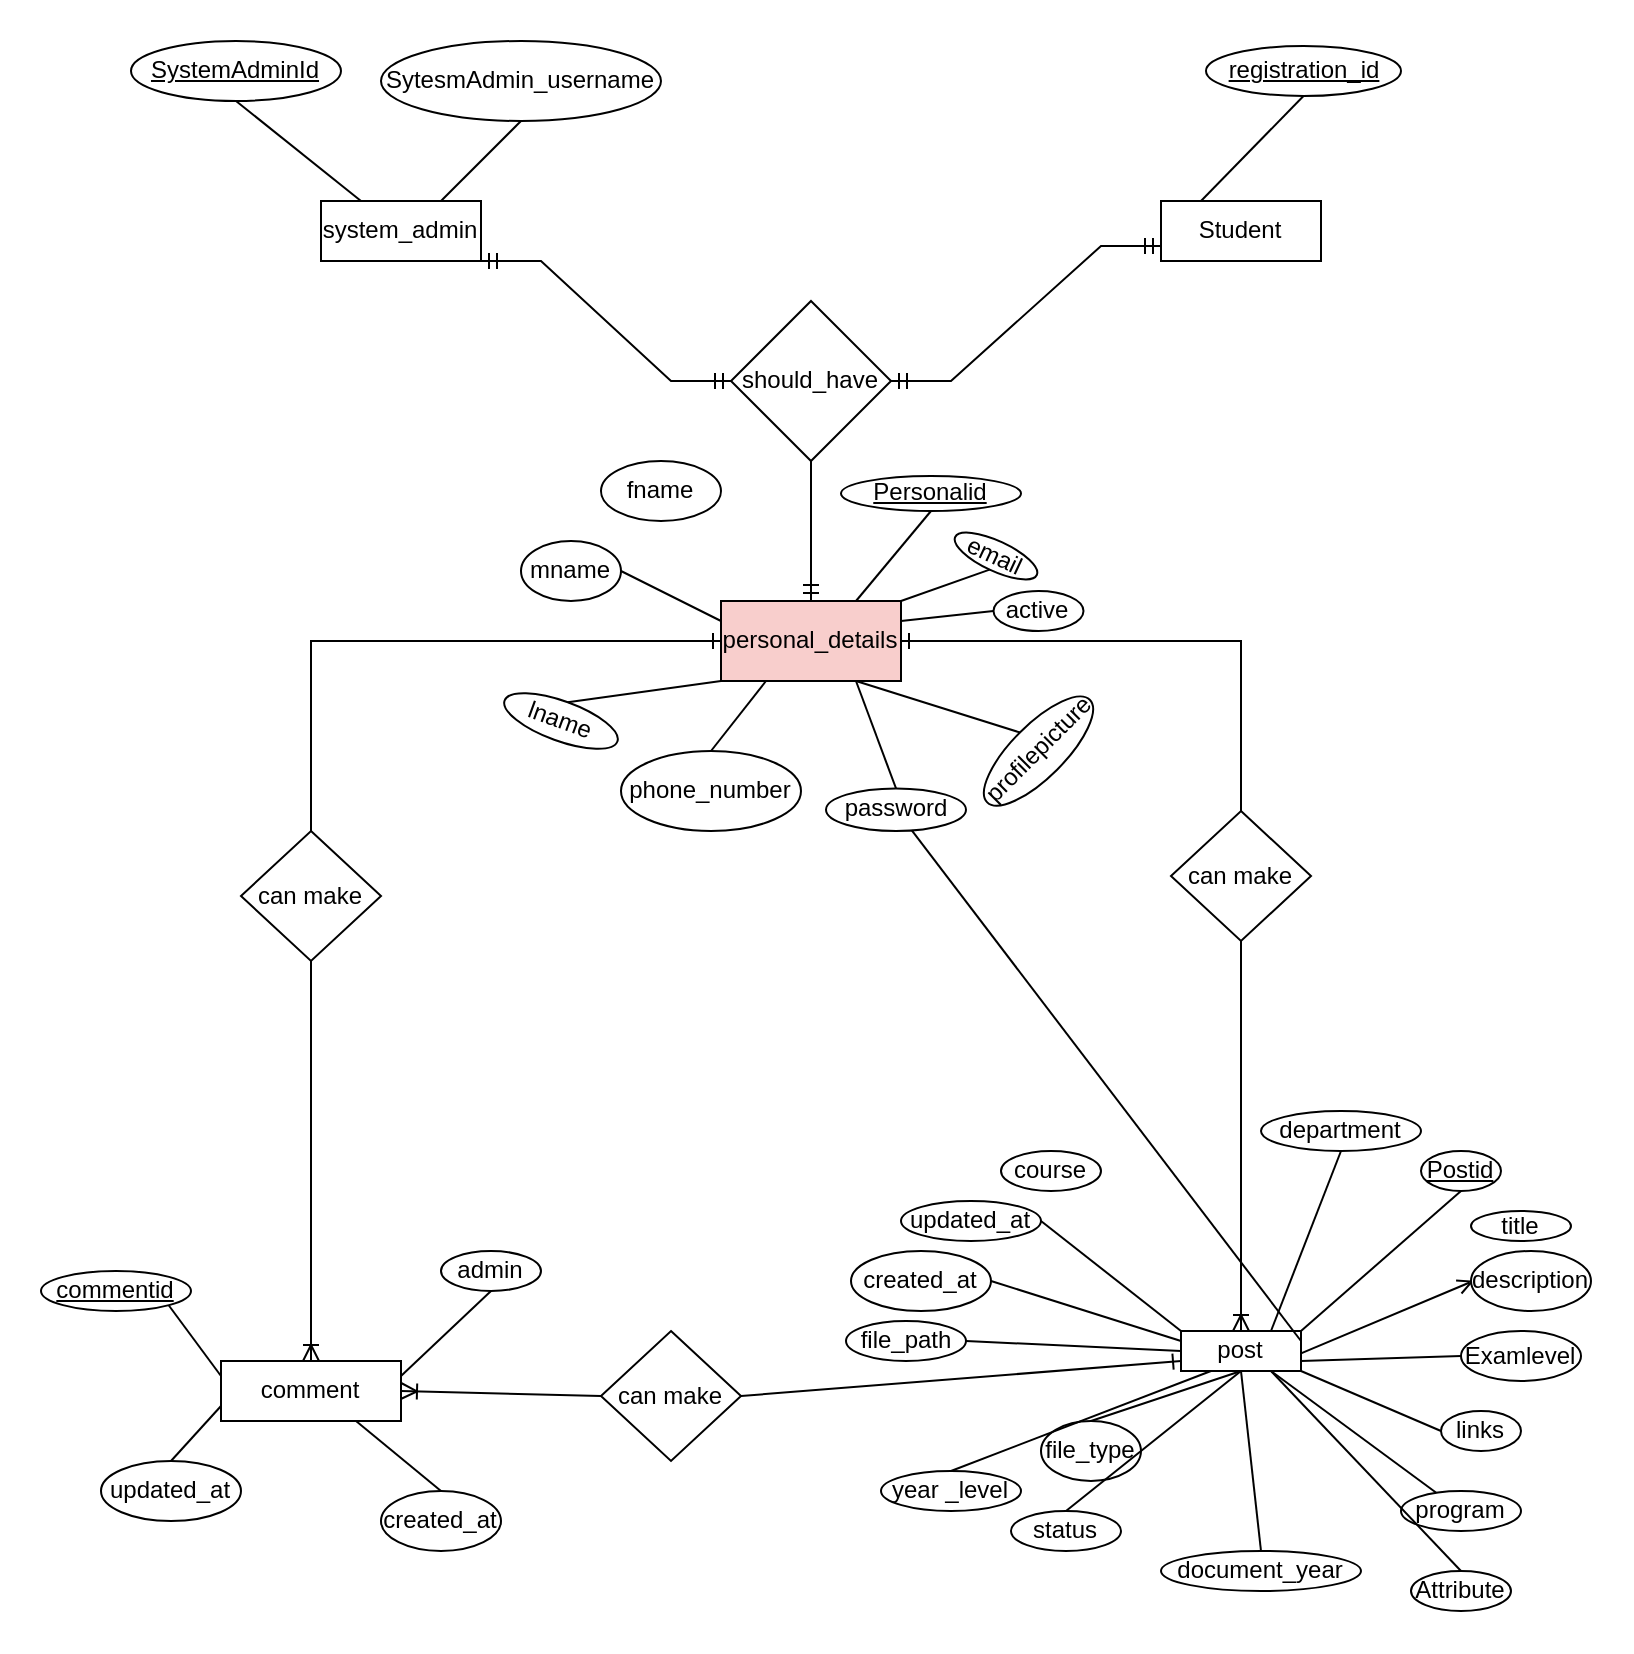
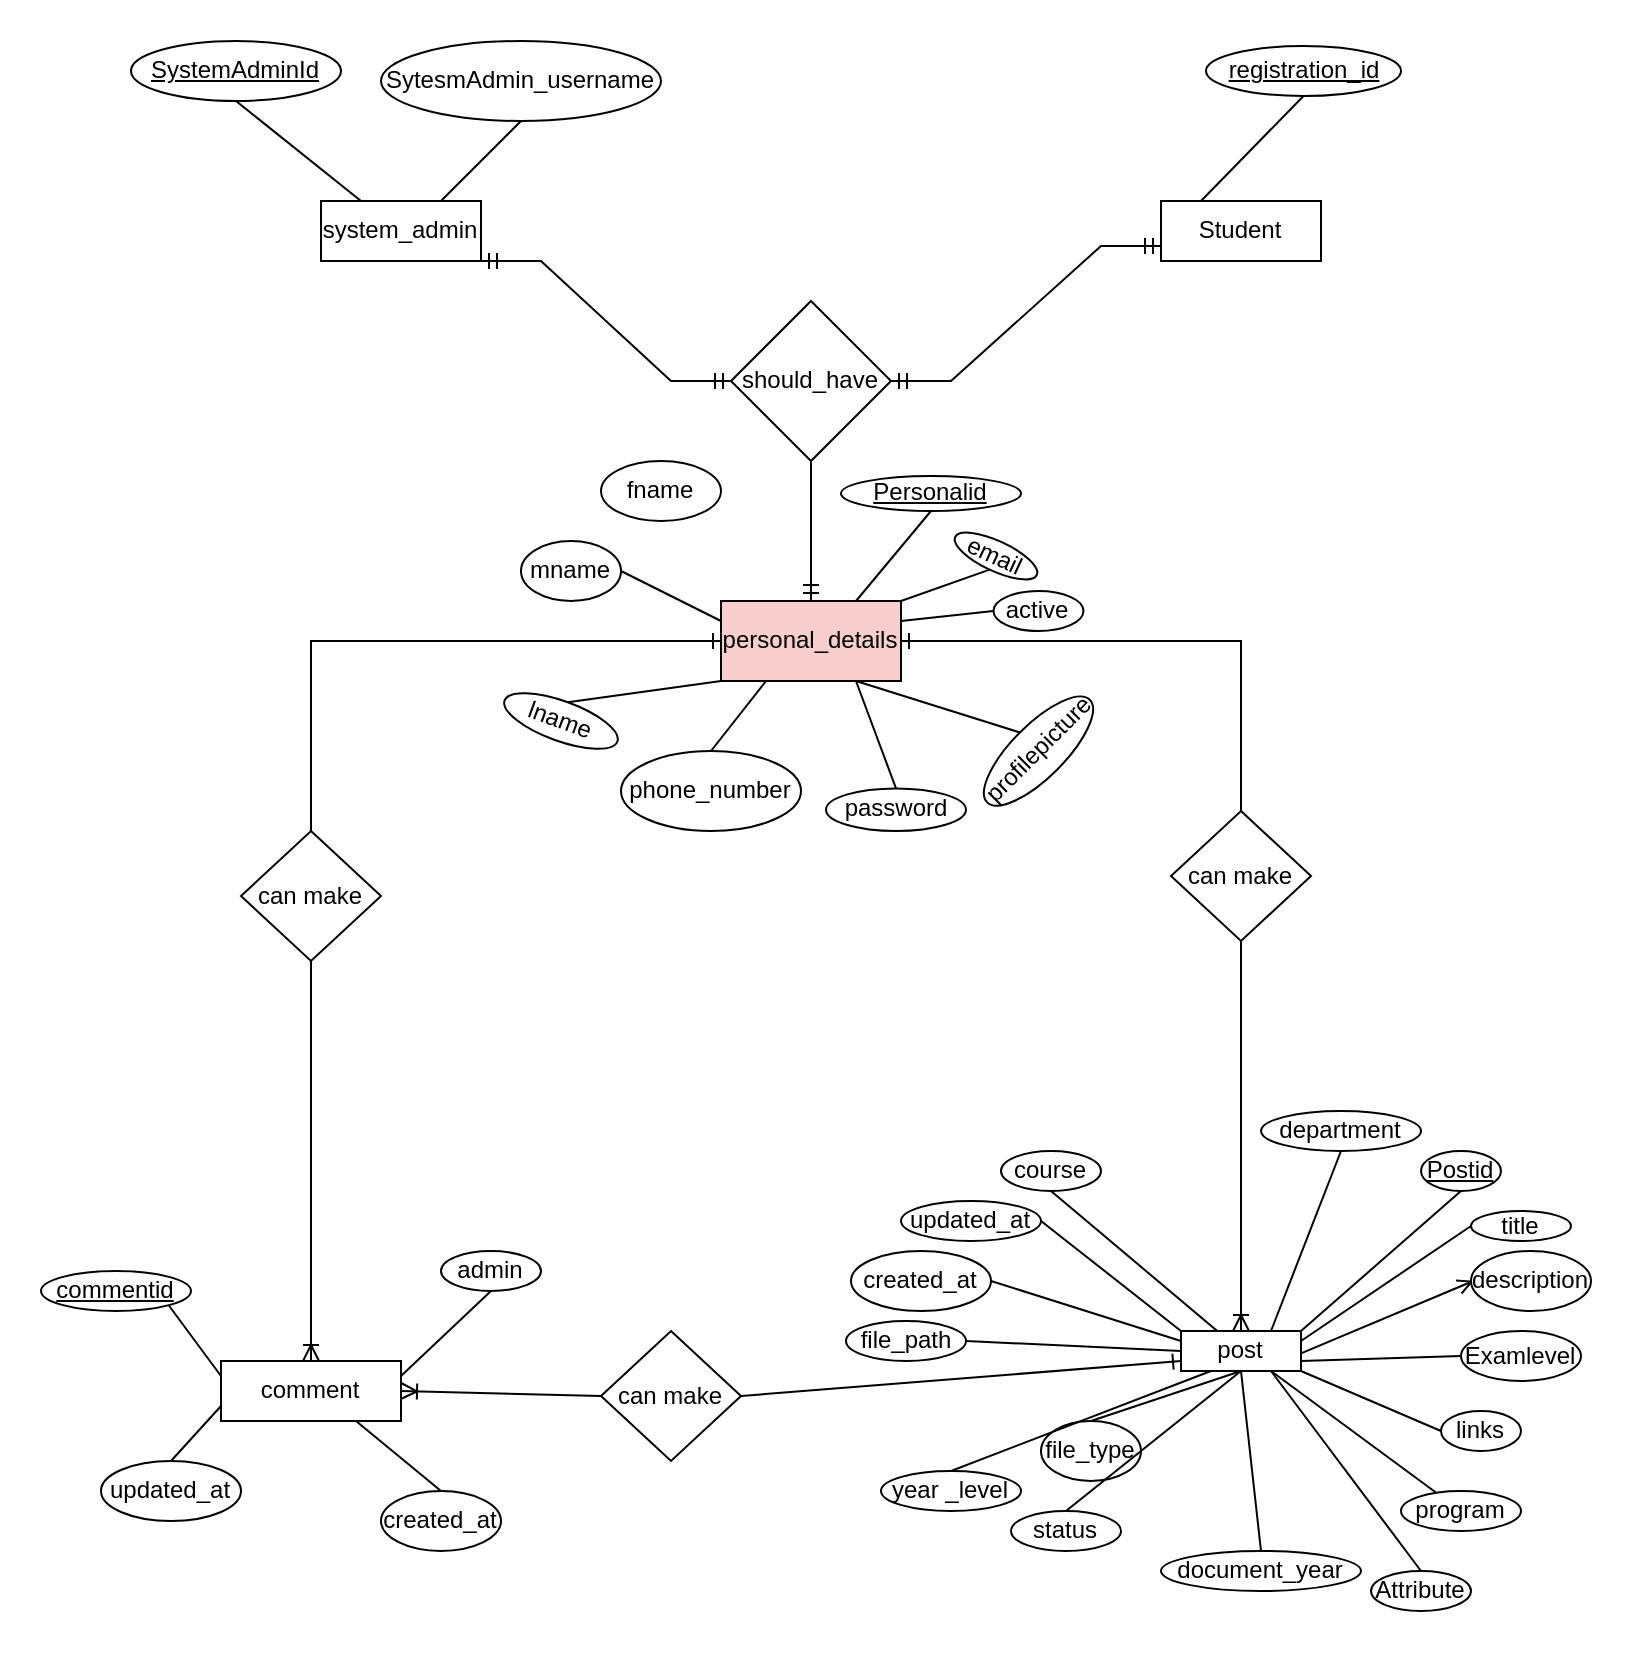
(1075, 1045) -> (1386, 1284)
none -> (1135, 1261)
(1461, 1591) -> (1421, 1591)
